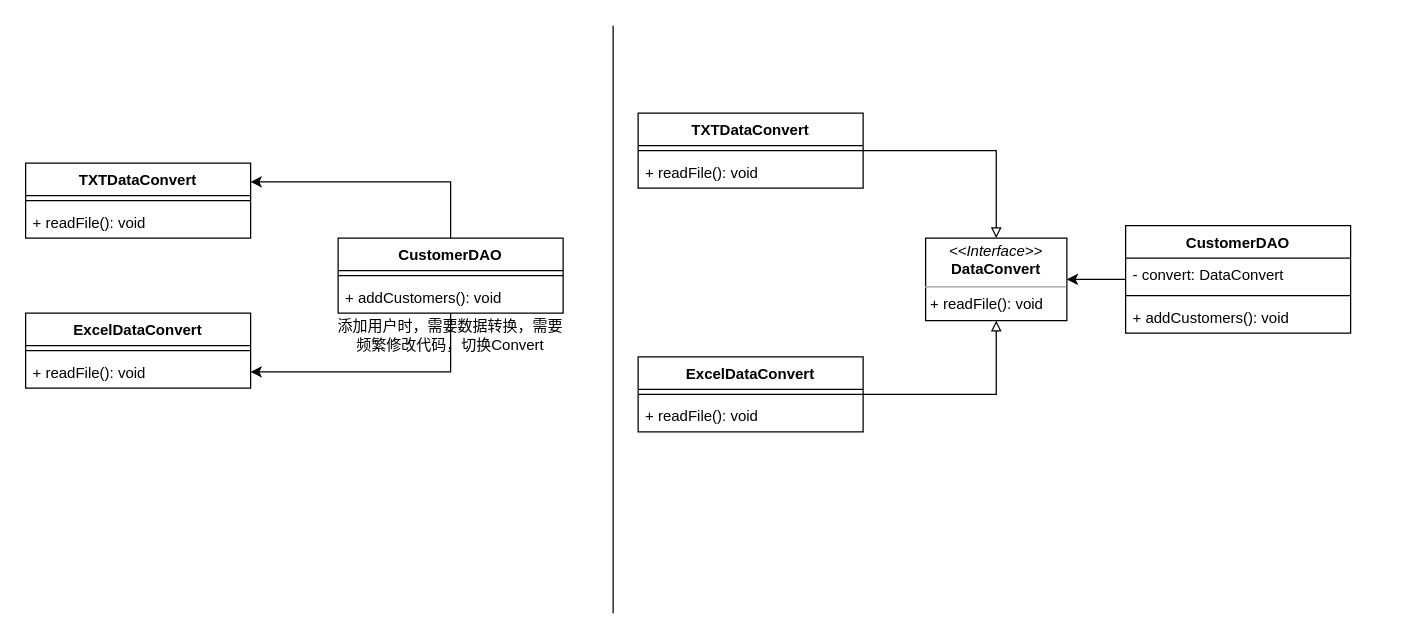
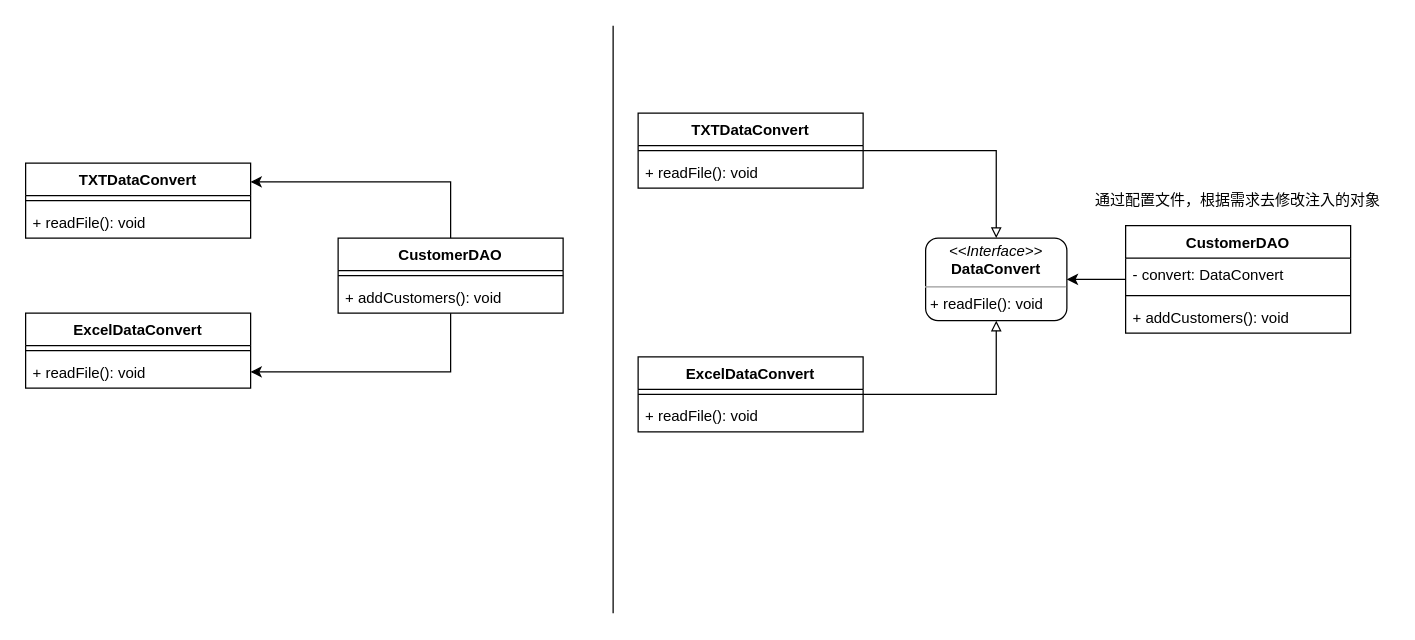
none -> (1238, 201)
(996, 279) -> (996, 279)
(451, 335) -> none
